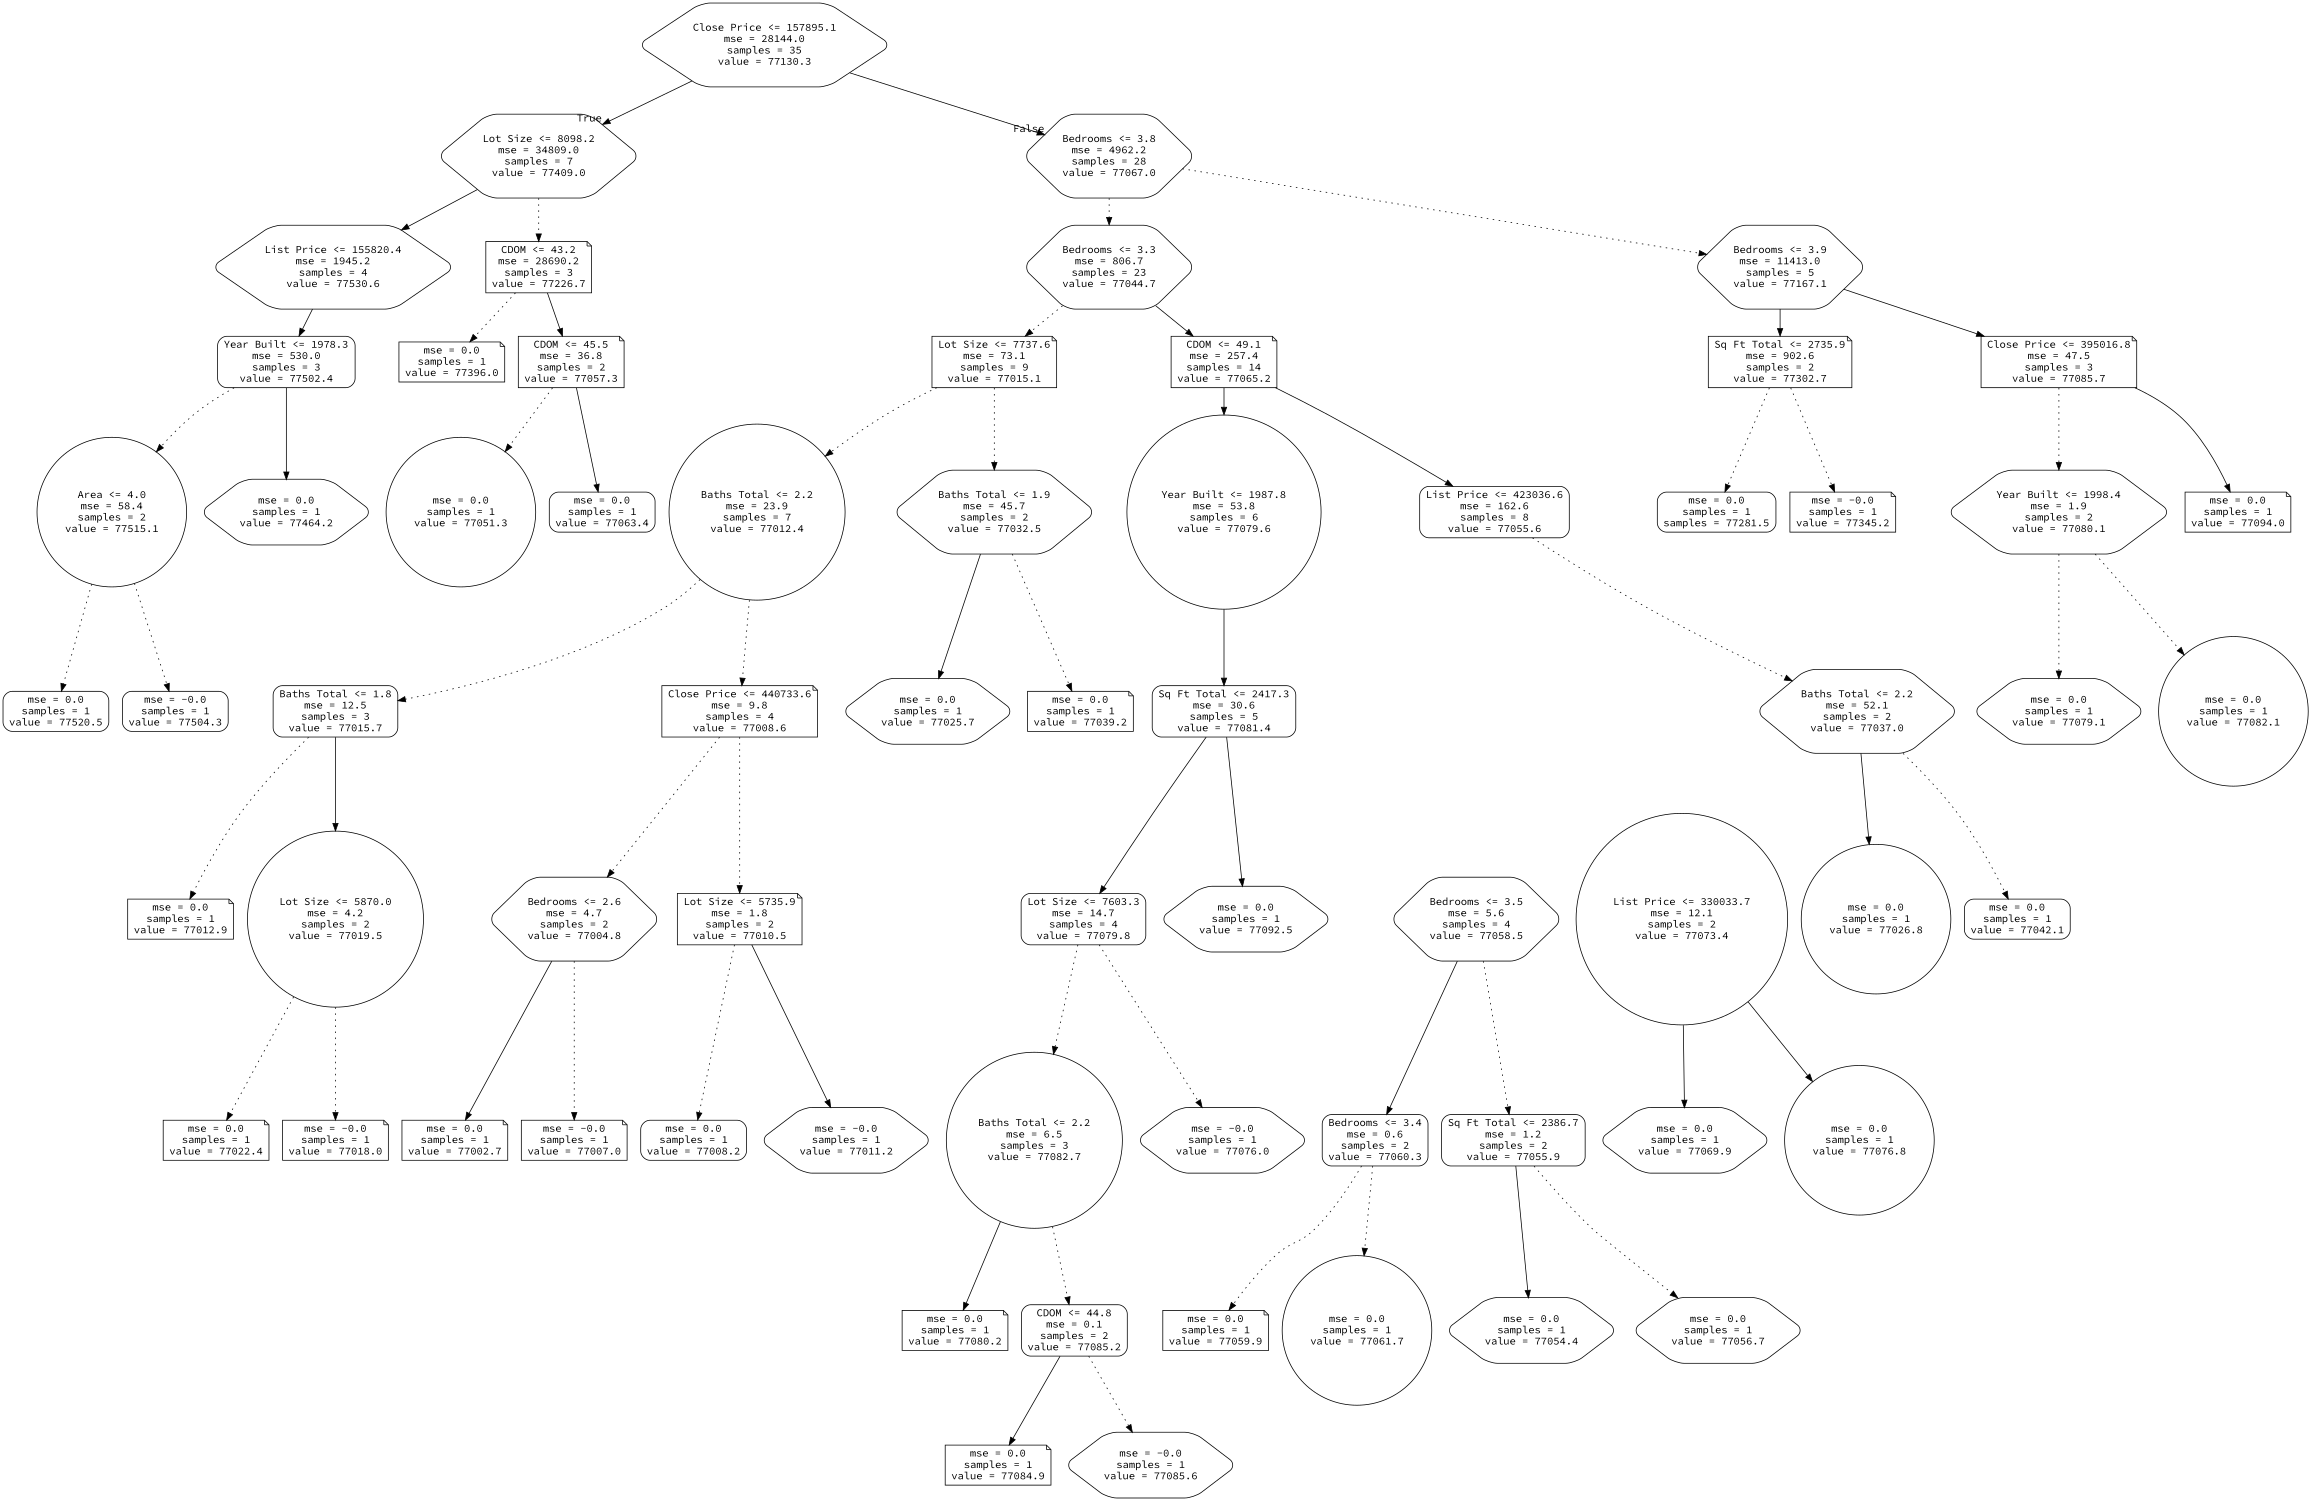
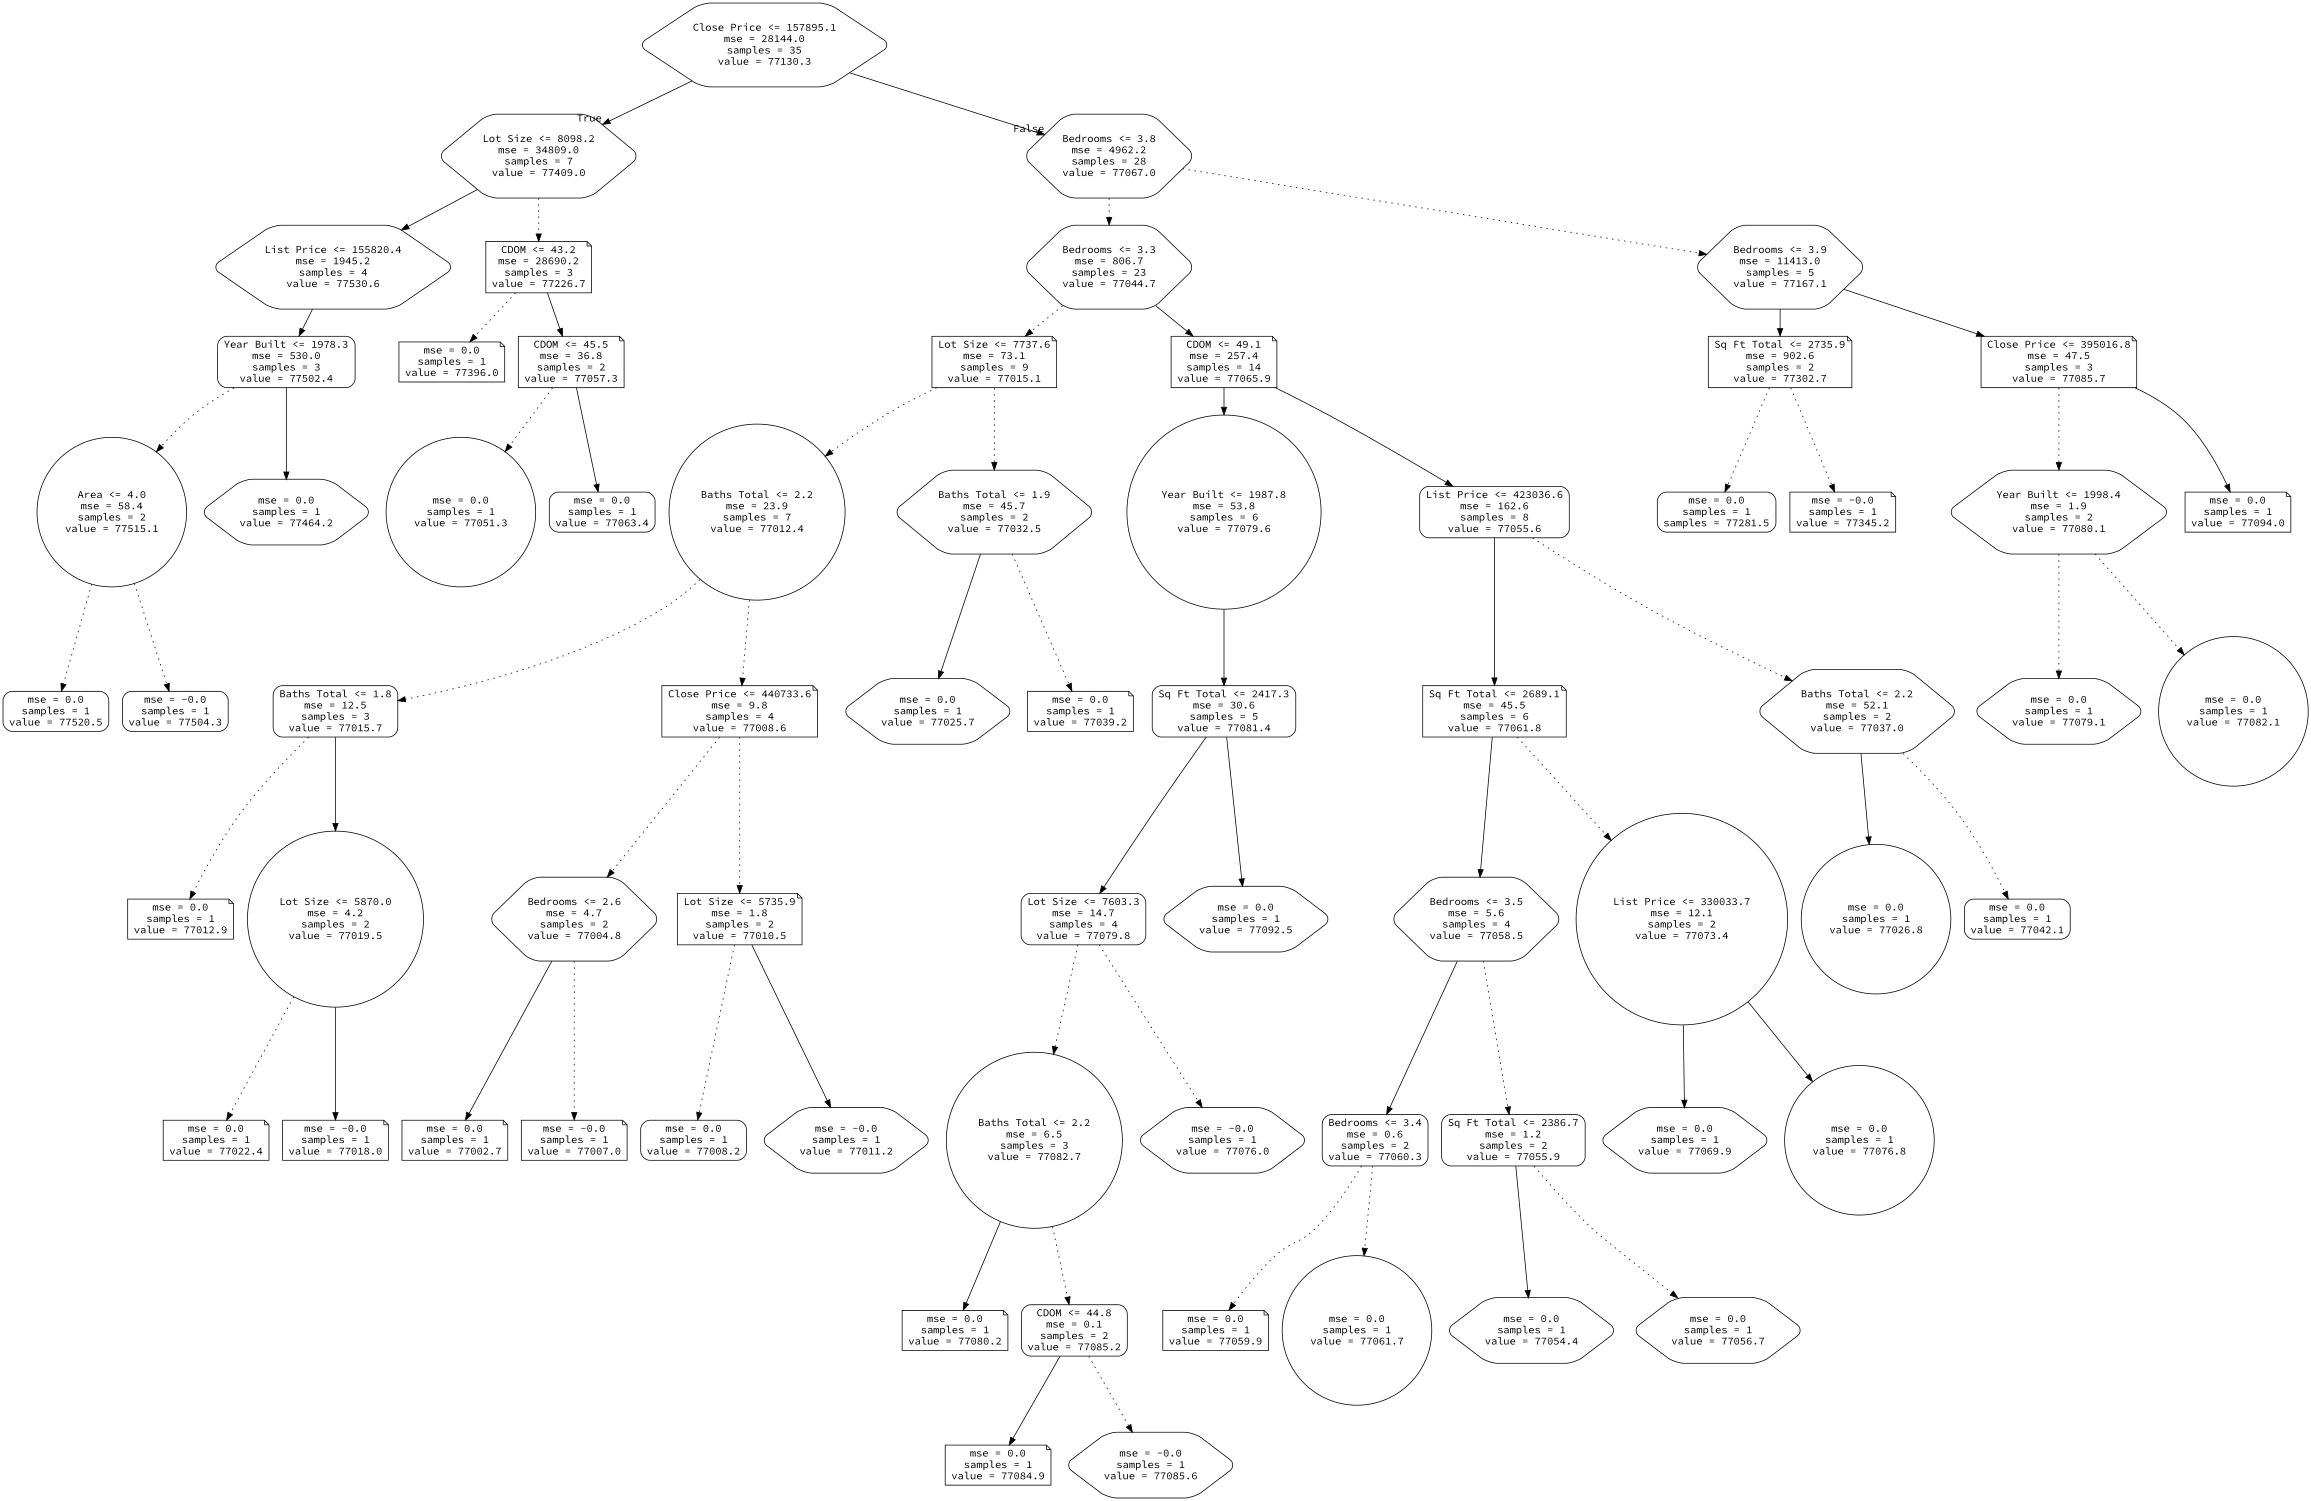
(1224, 362) -> (1224, 362)
none -> (1494, 711)
(335, 1060) -> (335, 1060)
